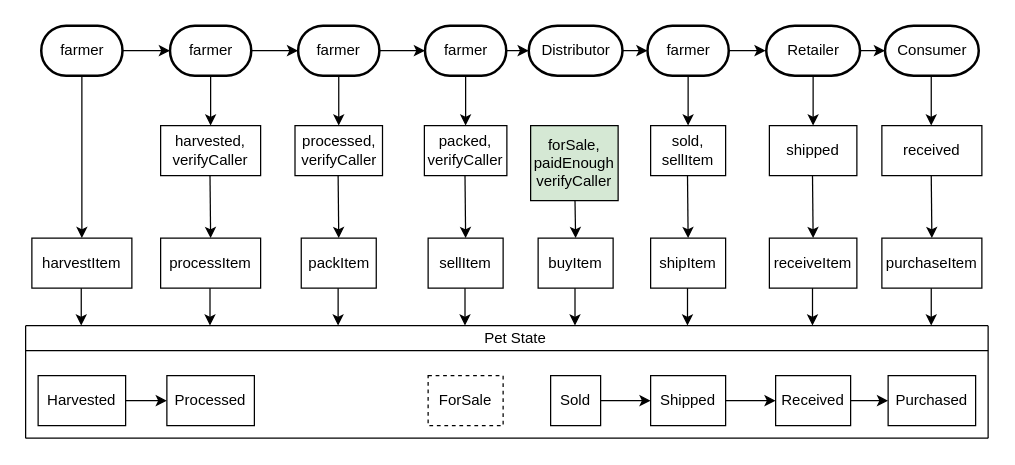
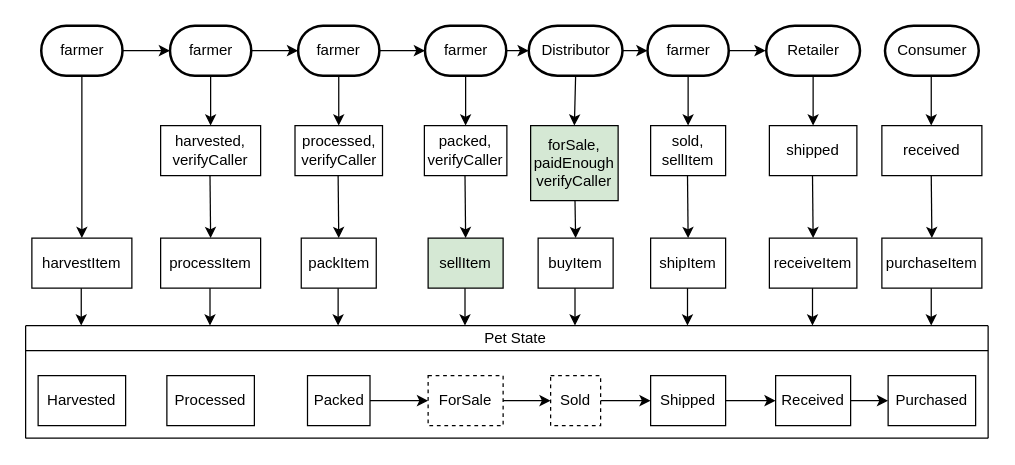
(868, 51) -> none
none -> (575, 97)
(466, 263) -> (466, 263)
(142, 401) -> none
none -> (339, 401)
none -> (395, 401)
none -> (522, 401)
(576, 401) -> (576, 401)
